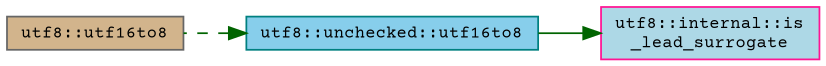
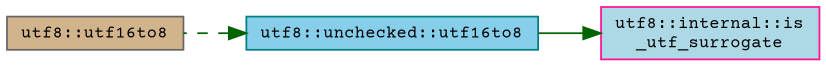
(710, 33) -> (710, 33)
